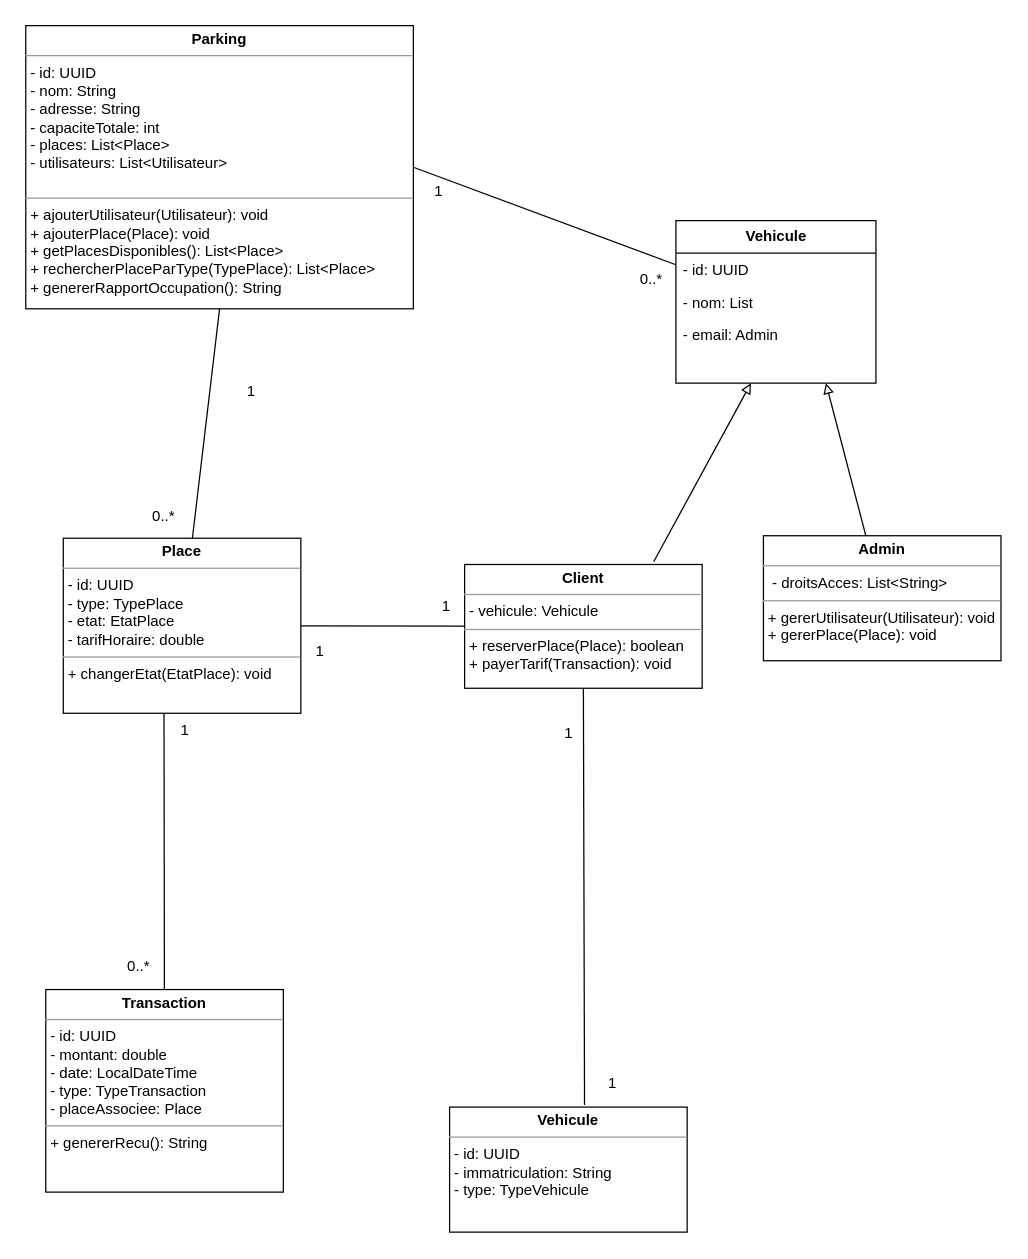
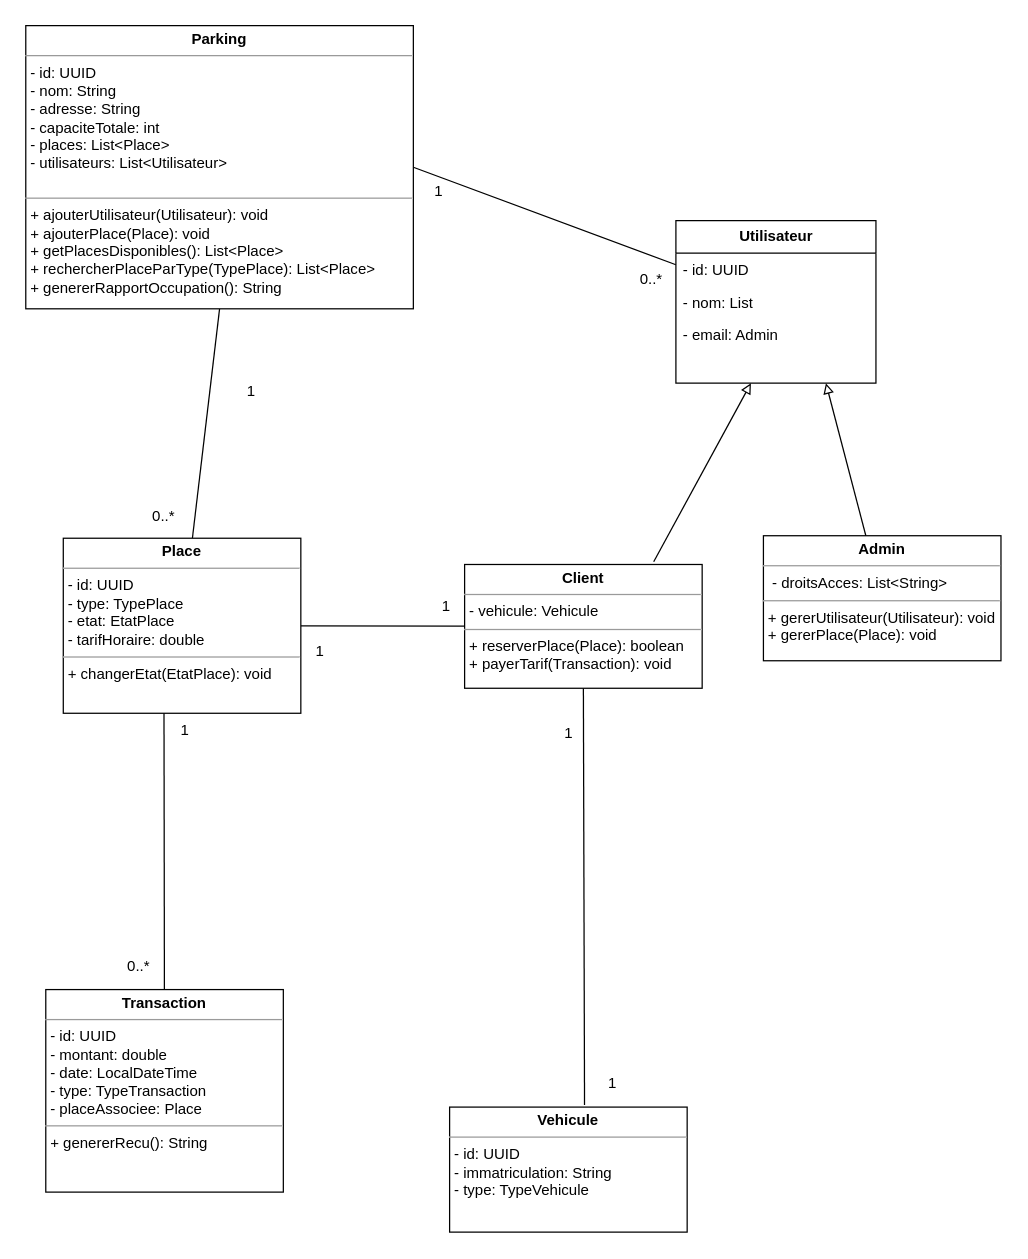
(776, 237) -> (776, 237)
